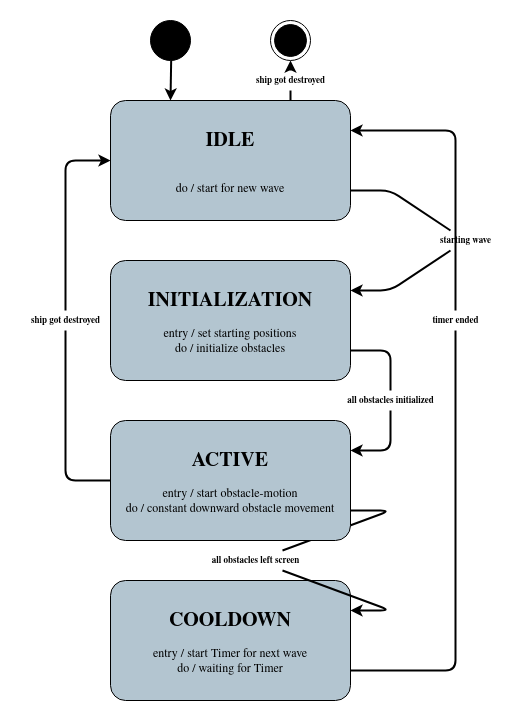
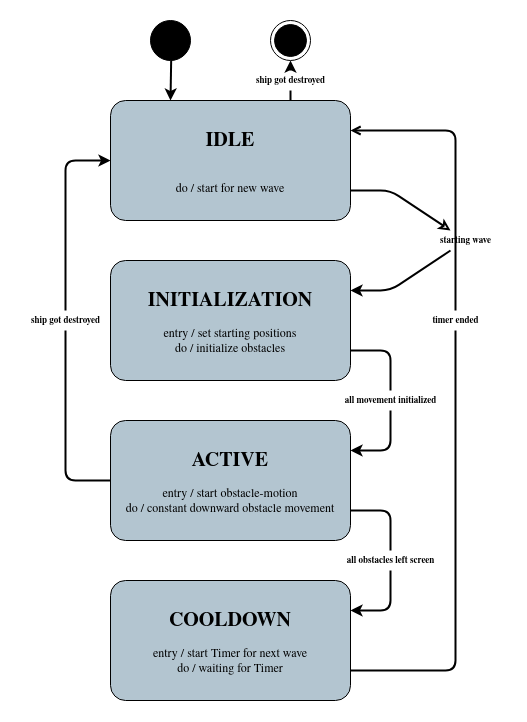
(361, 131) -> (359, 131)
(445, 227) -> (442, 225)
(391, 401) -> (391, 401)
(256, 561) -> (391, 561)
